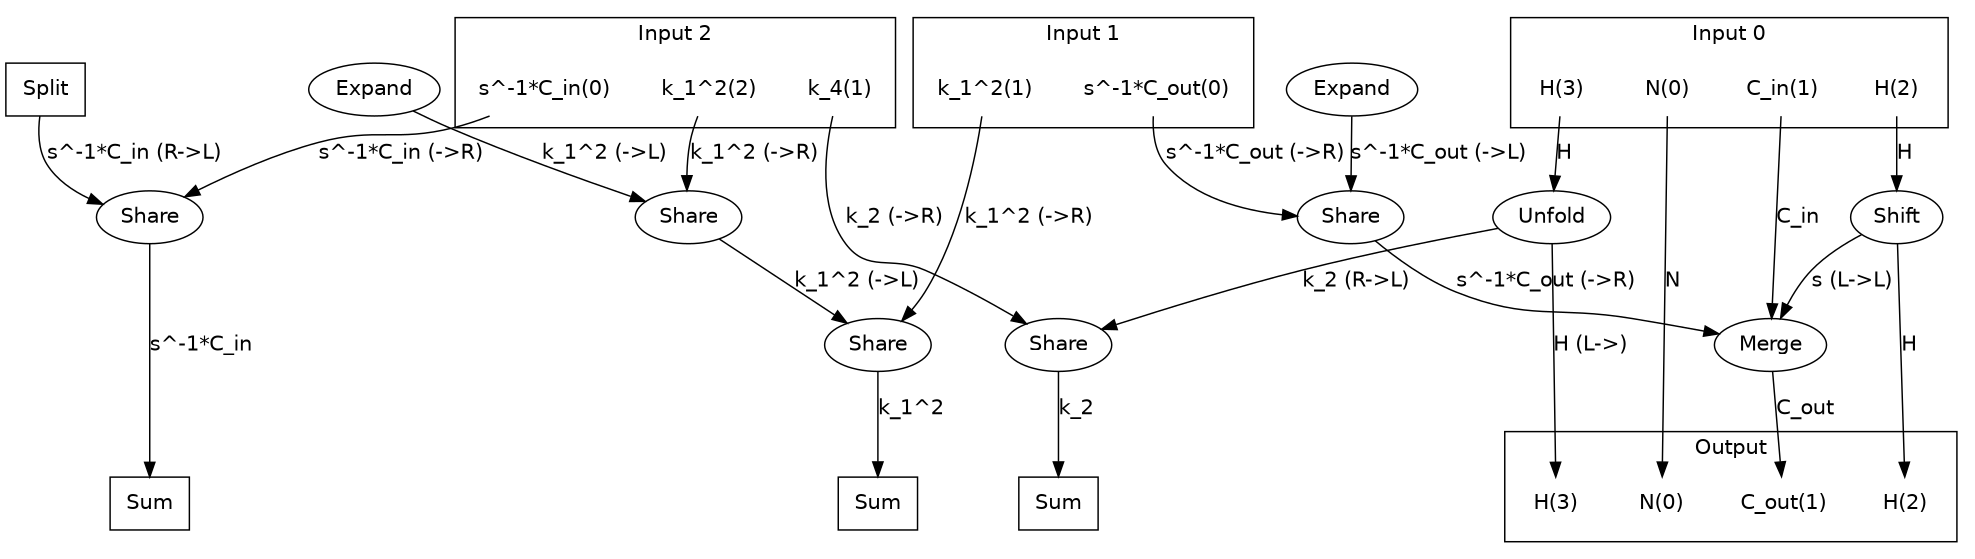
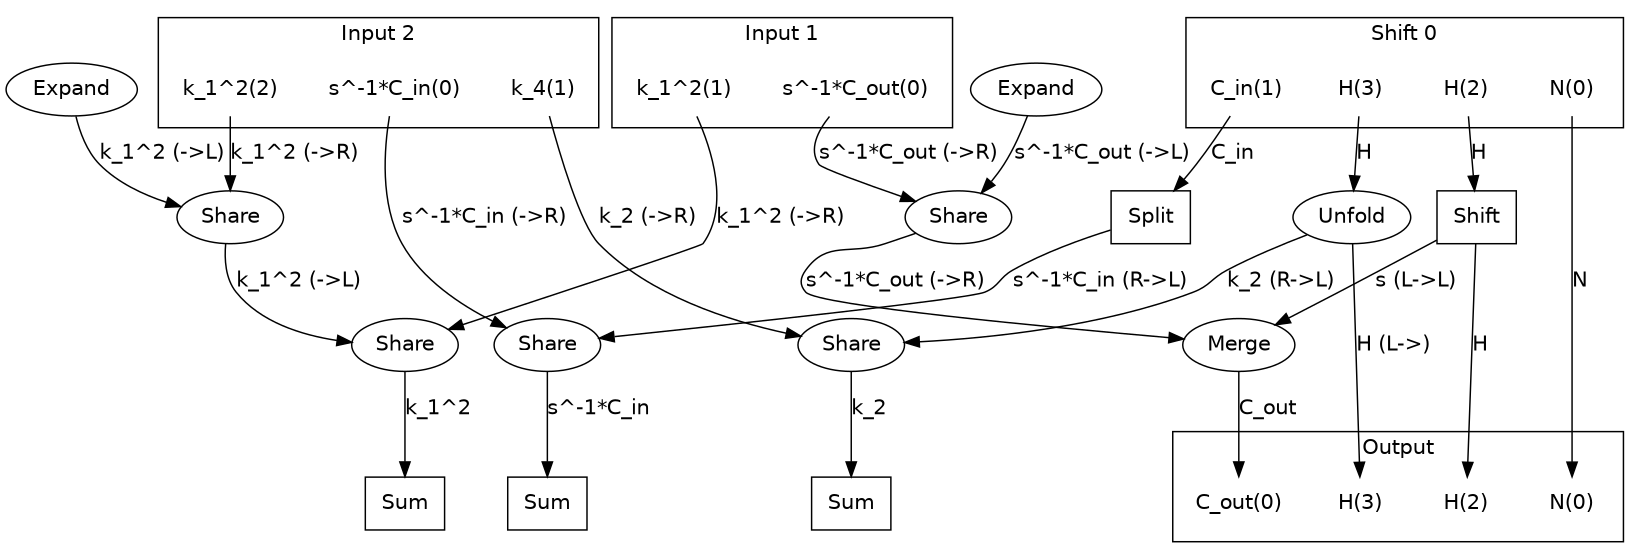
(1729, 34) -> (1405, 34)
(1777, 210) -> (1208, 149)
(1897, 217) -> (1477, 217)
(1784, 504) -> (1239, 504)
